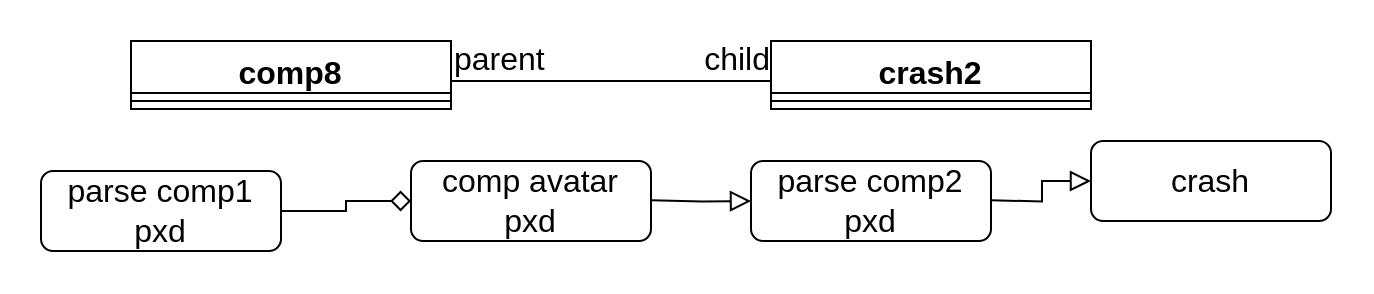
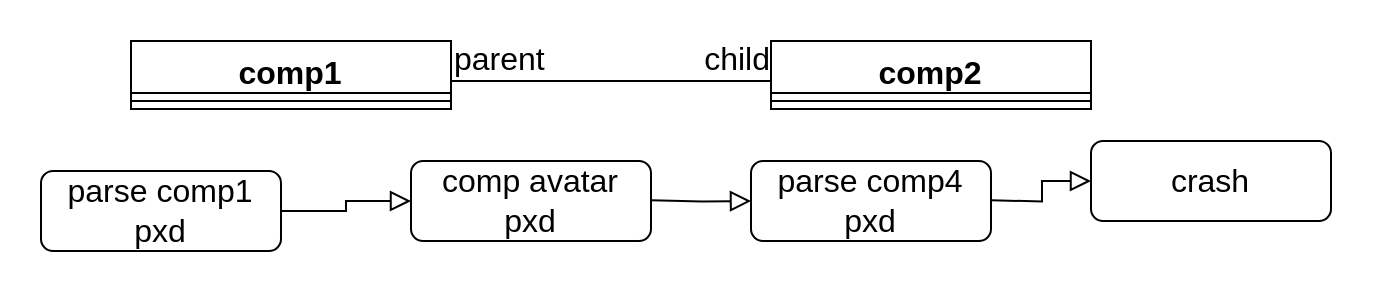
(290, 73) -> (290, 73)
(930, 73) -> (930, 73)
(390, 201) -> (389, 201)
(871, 201) -> (871, 201)
